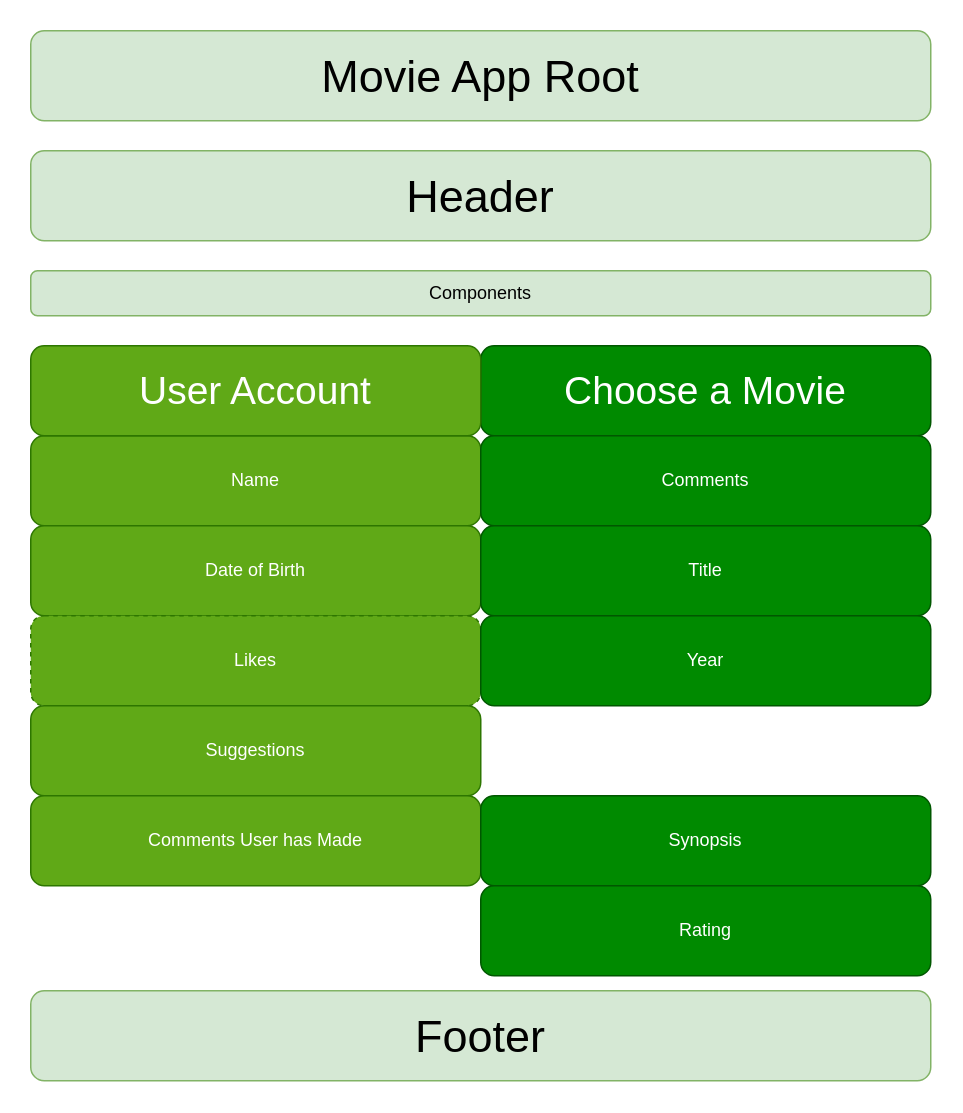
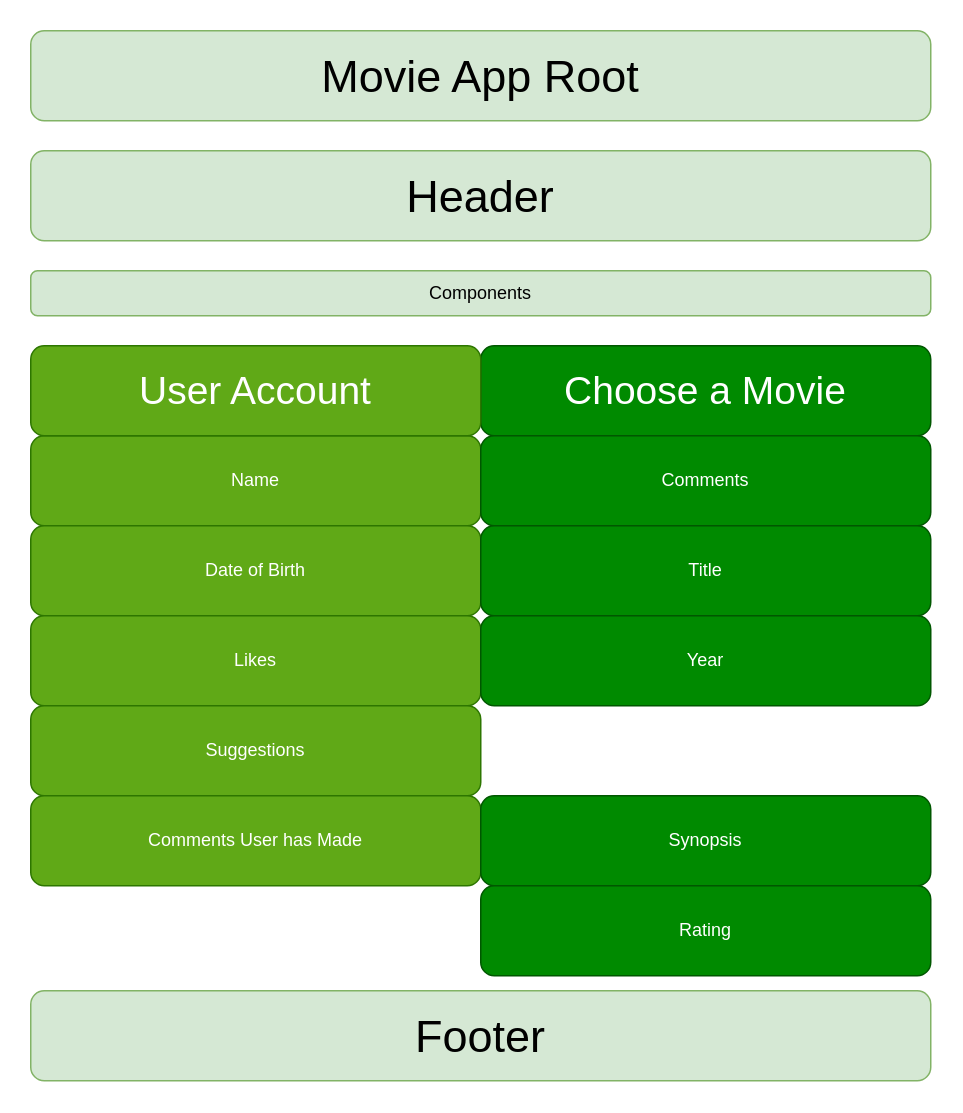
(256, 661) -> (256, 661)
